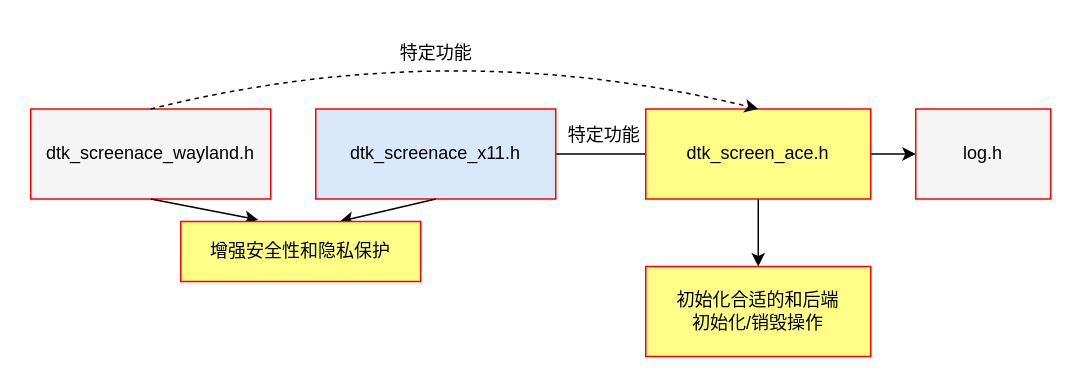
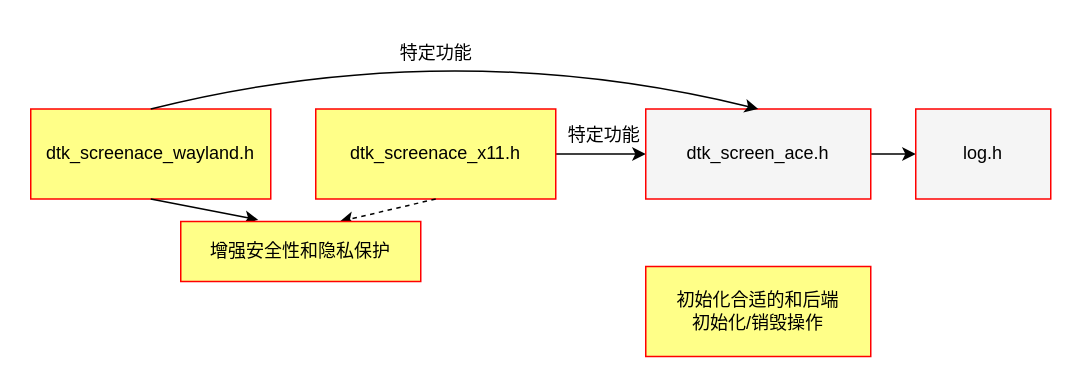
(450, 71) -> (450, 71)
(151, 154) -> (151, 154)
(436, 154) -> (436, 154)
(638, 154) -> (634, 154)
(758, 154) -> (758, 154)
(390, 209) -> (390, 209)
(758, 227) -> none
